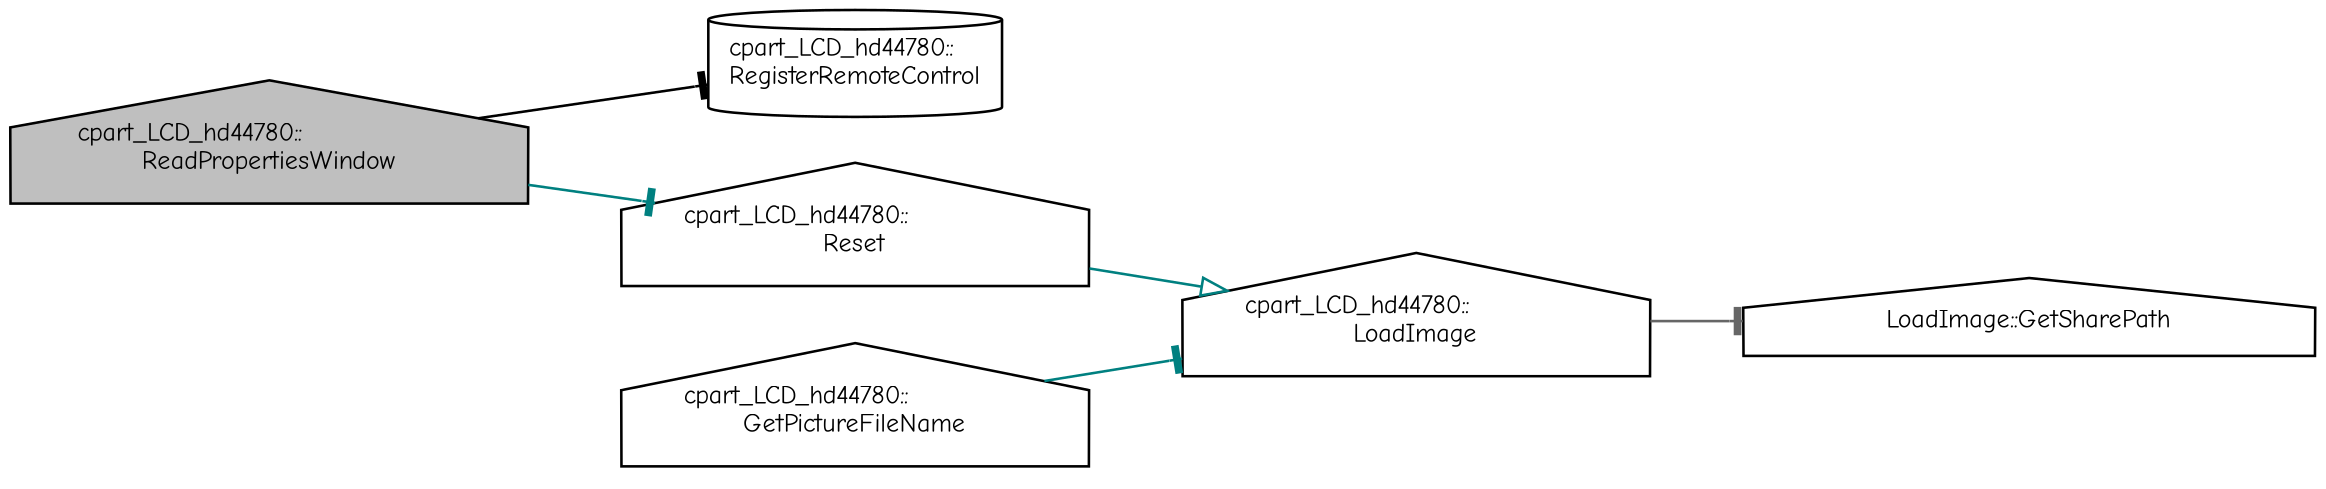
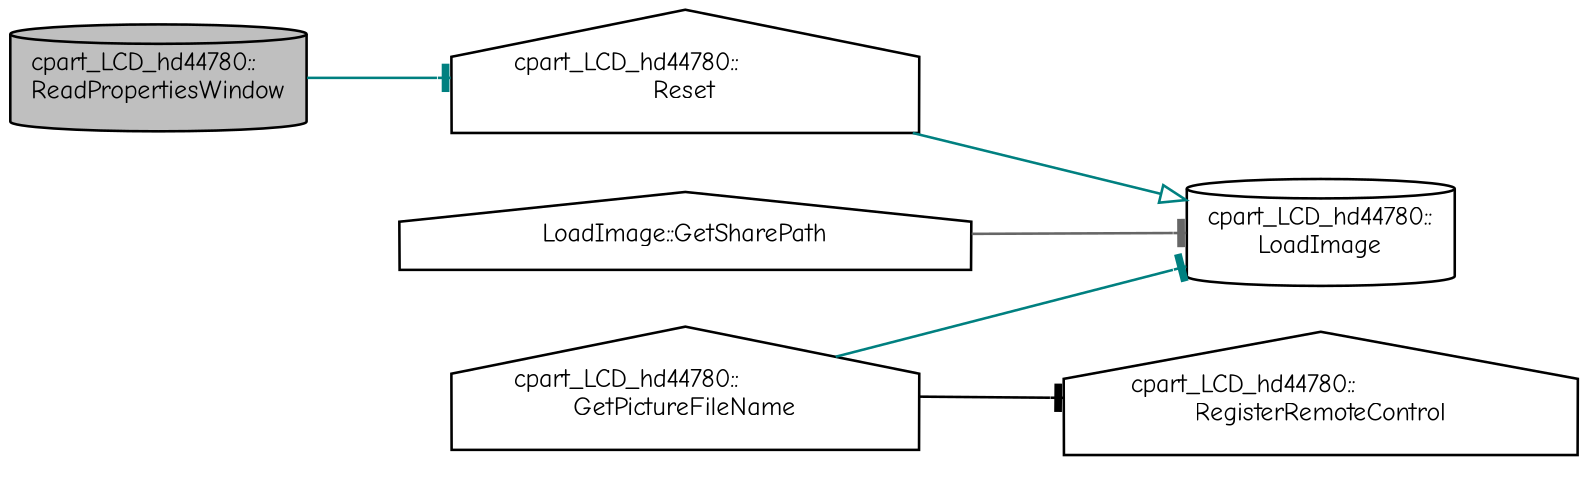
(855, 63) -> (1321, 400)
(586, 102) -> (985, 397)
(269, 148) -> (158, 78)
(1416, 321) -> (1321, 232)
(1690, 321) -> (1072, 233)
